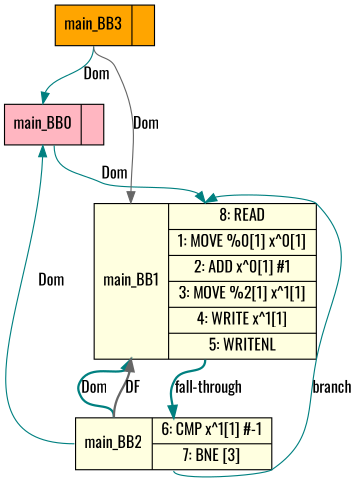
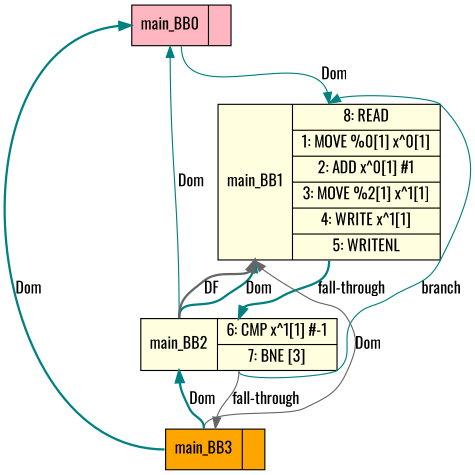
(74, 72) -> (8, 250)
none -> (231, 395)
none -> (189, 407)
